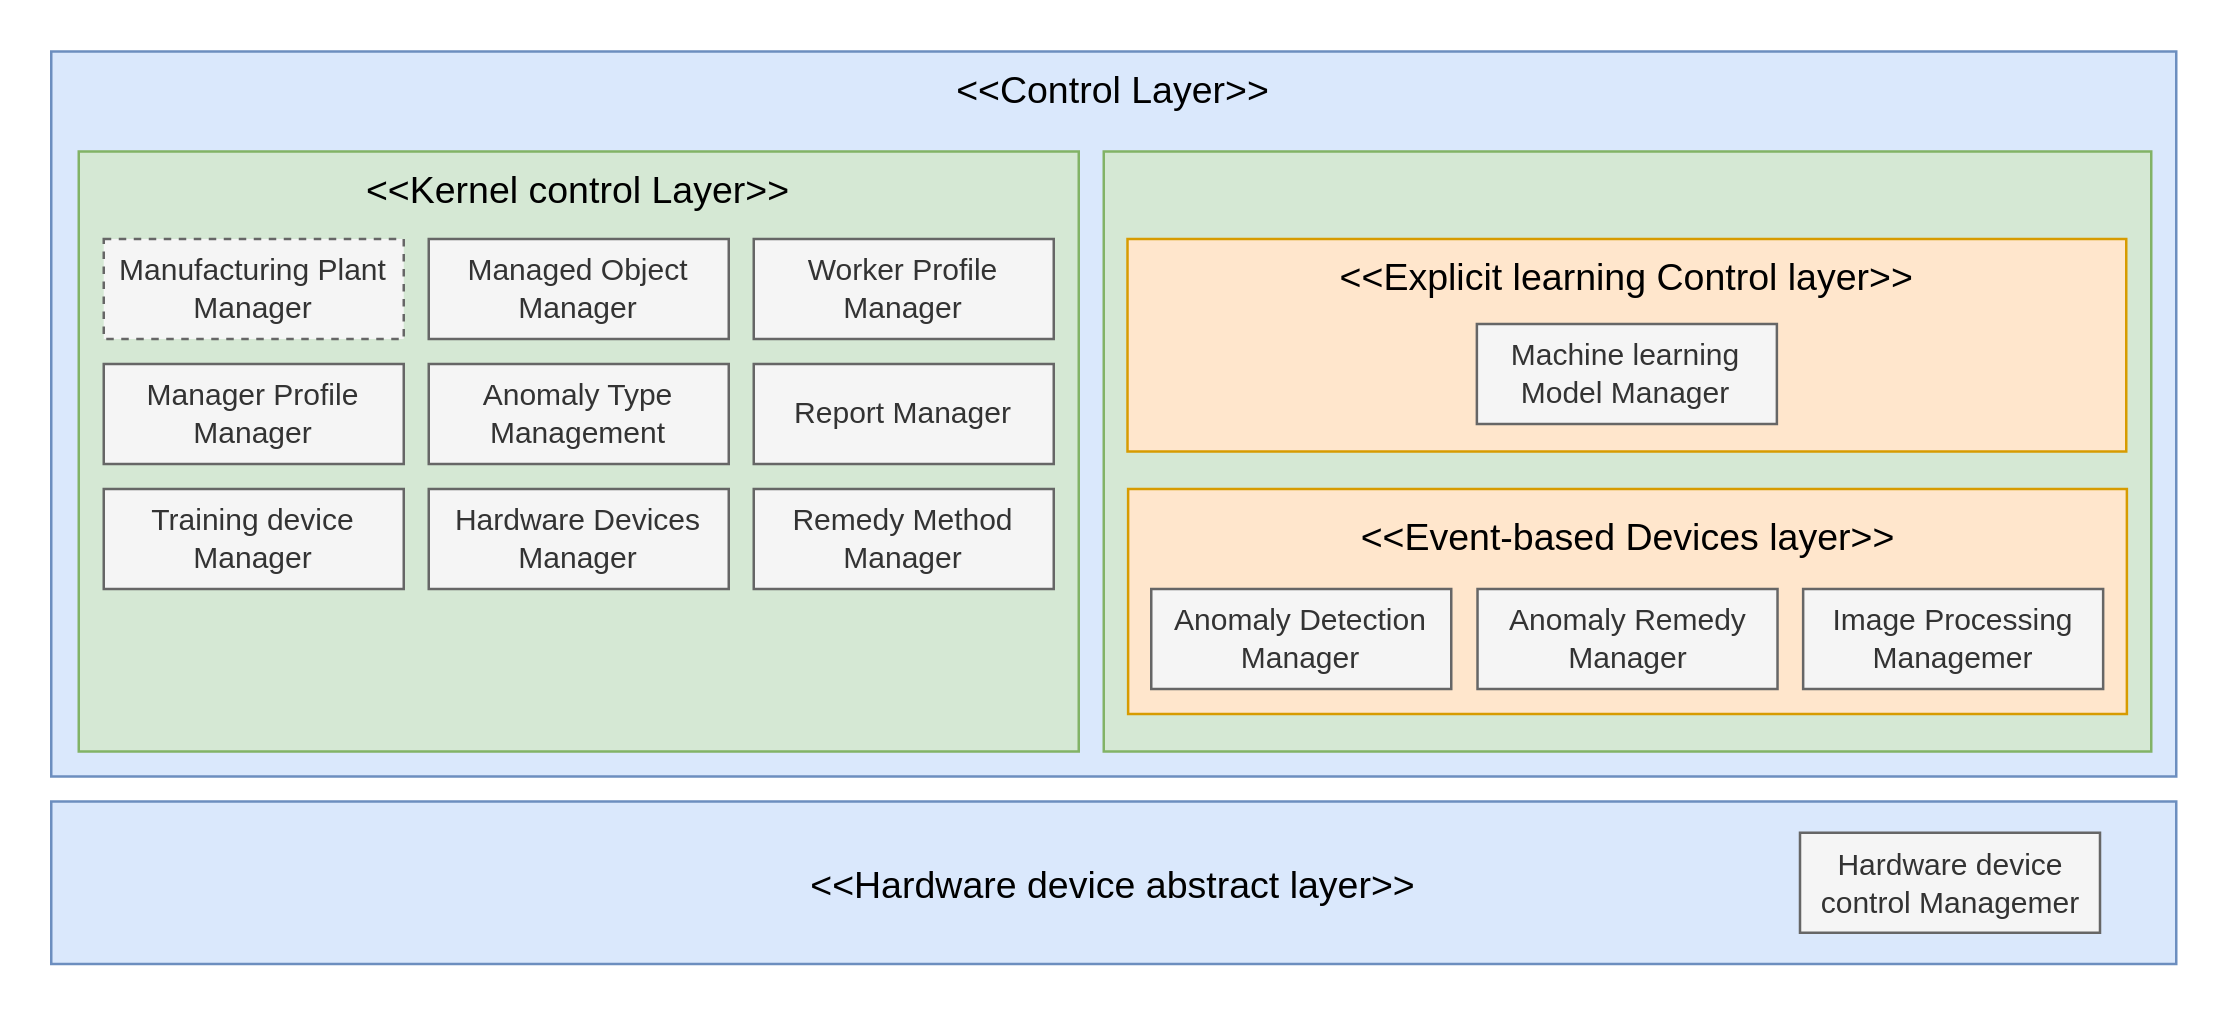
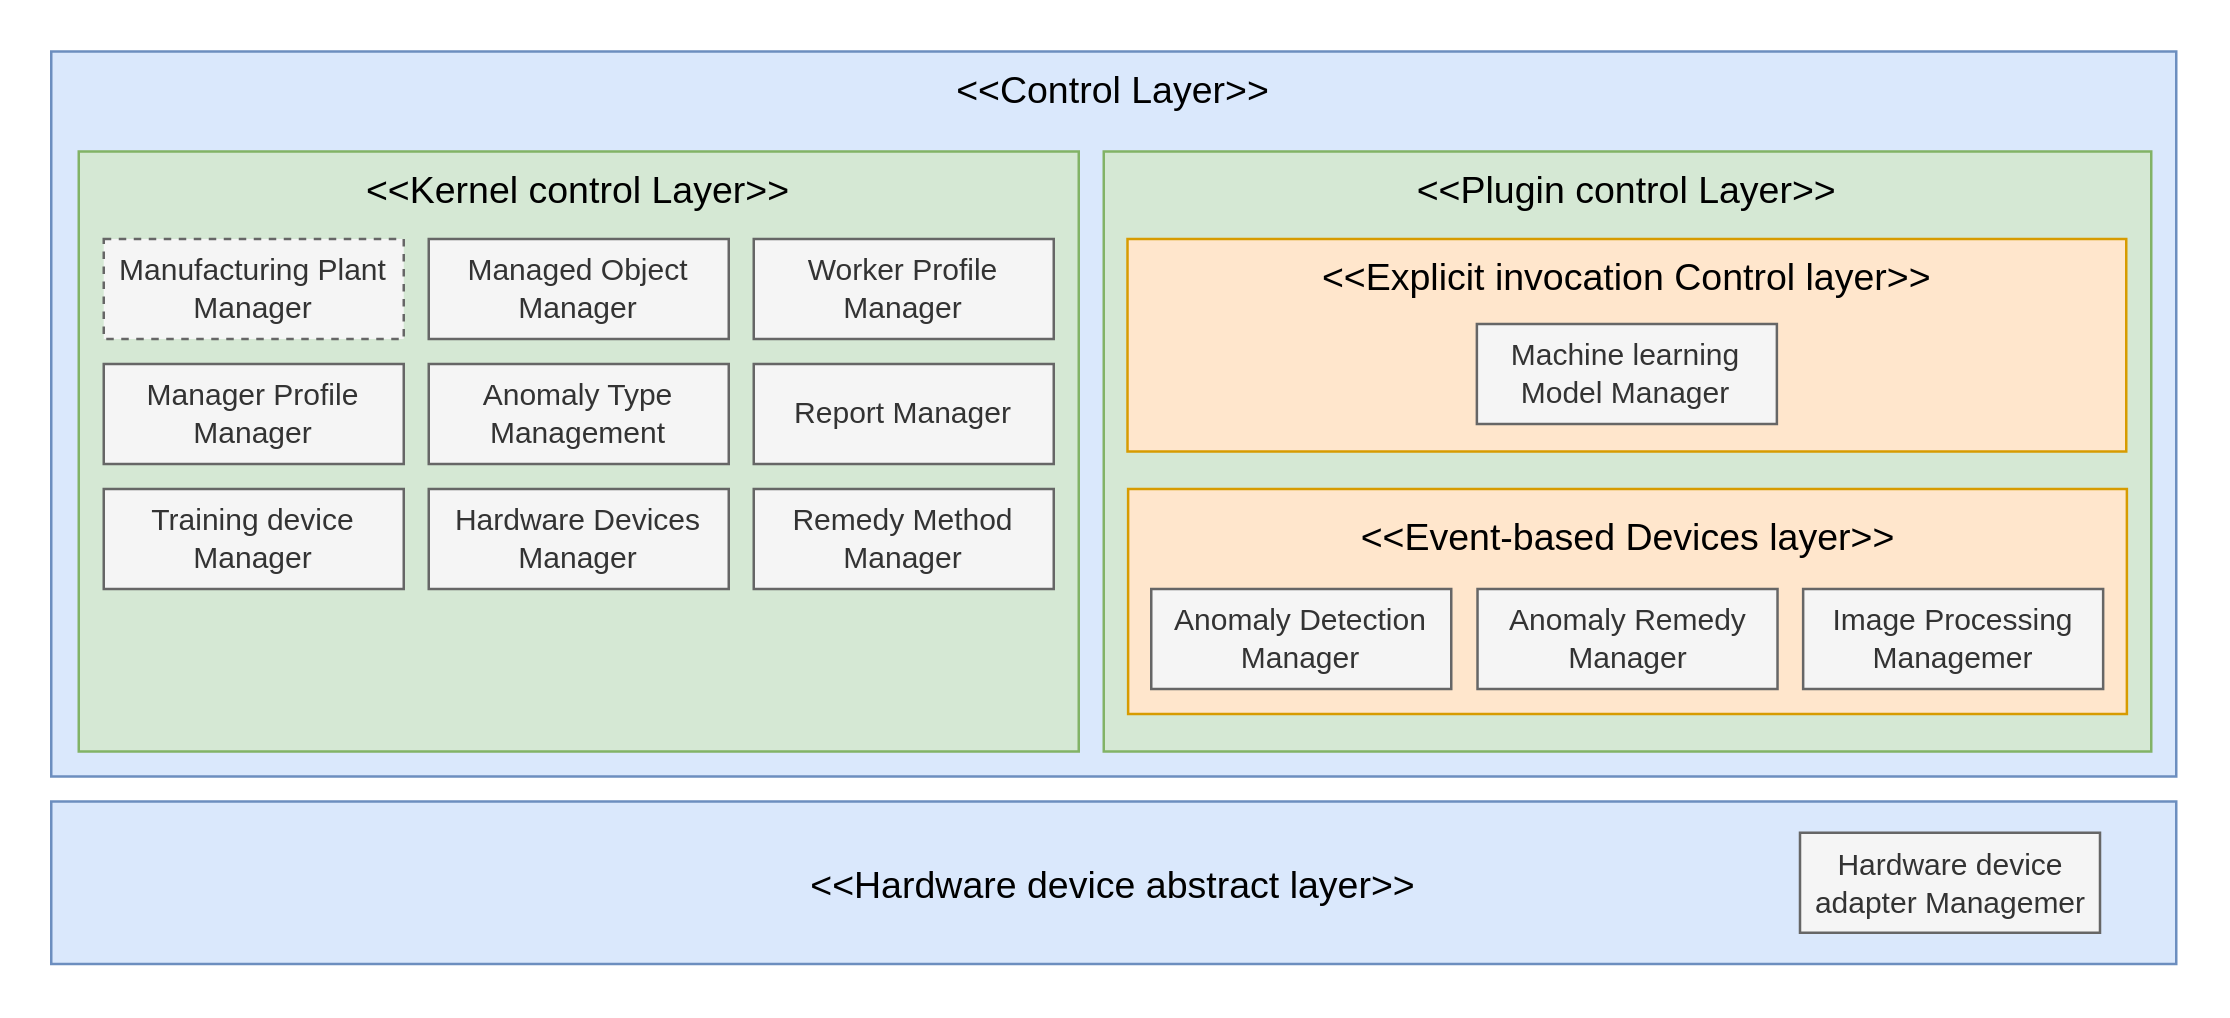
none -> (1628, 189)
(1628, 276) -> (1628, 276)
(1951, 884) -> (1951, 884)
